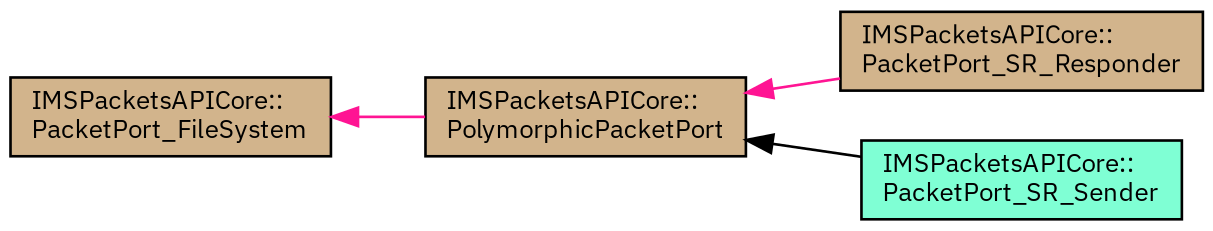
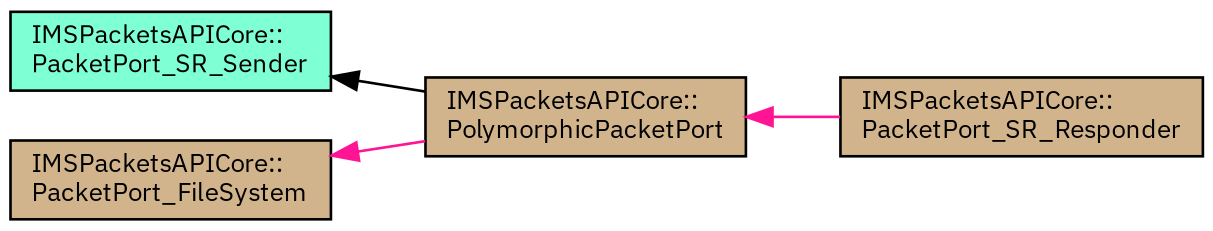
(817, 150) -> (391, 86)
